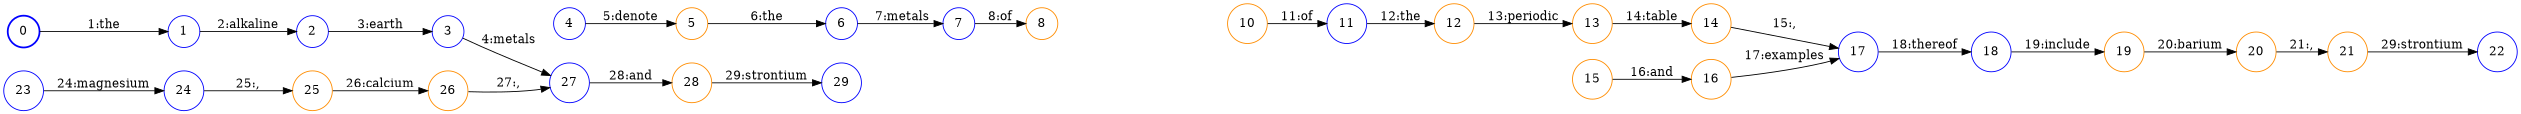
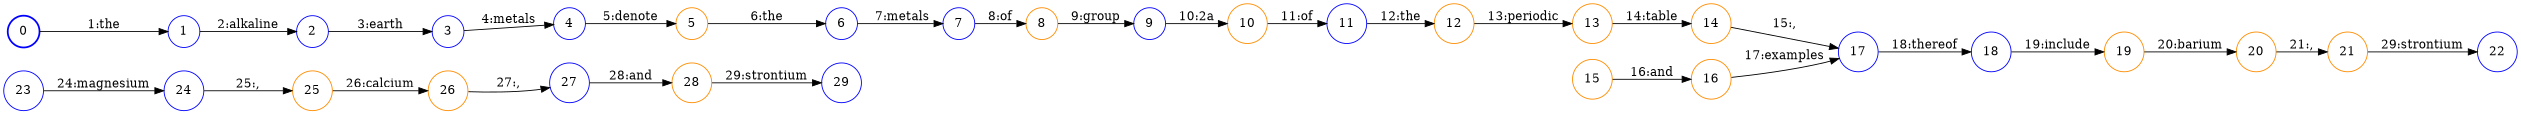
none -> (1150, 24)
(502, 56) -> (504, 28)
